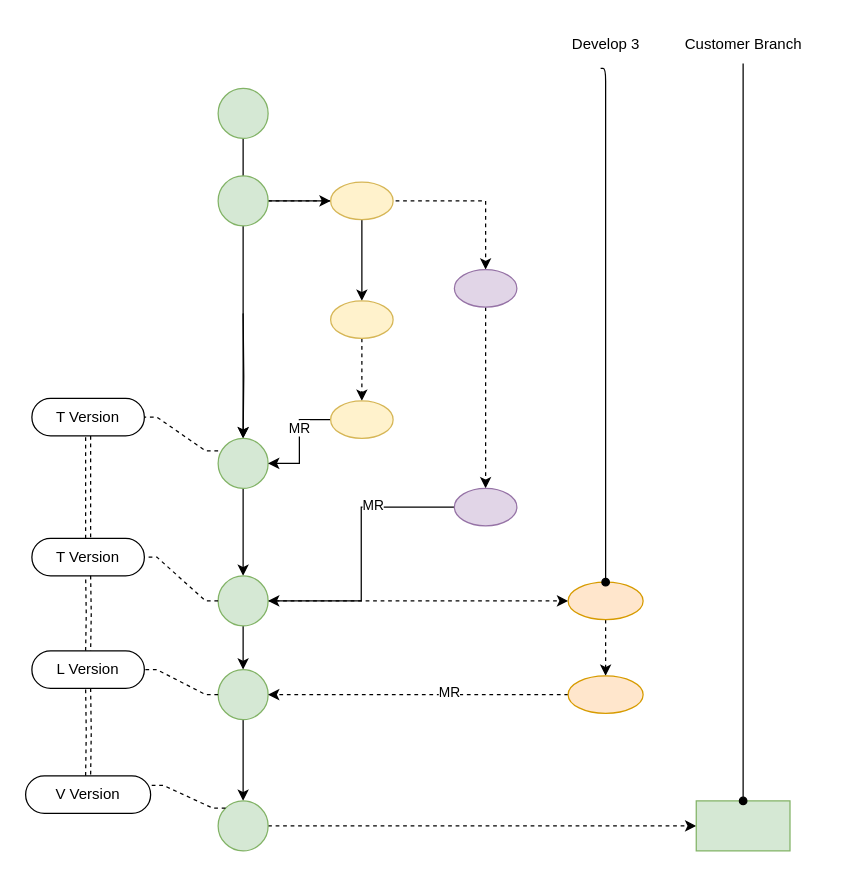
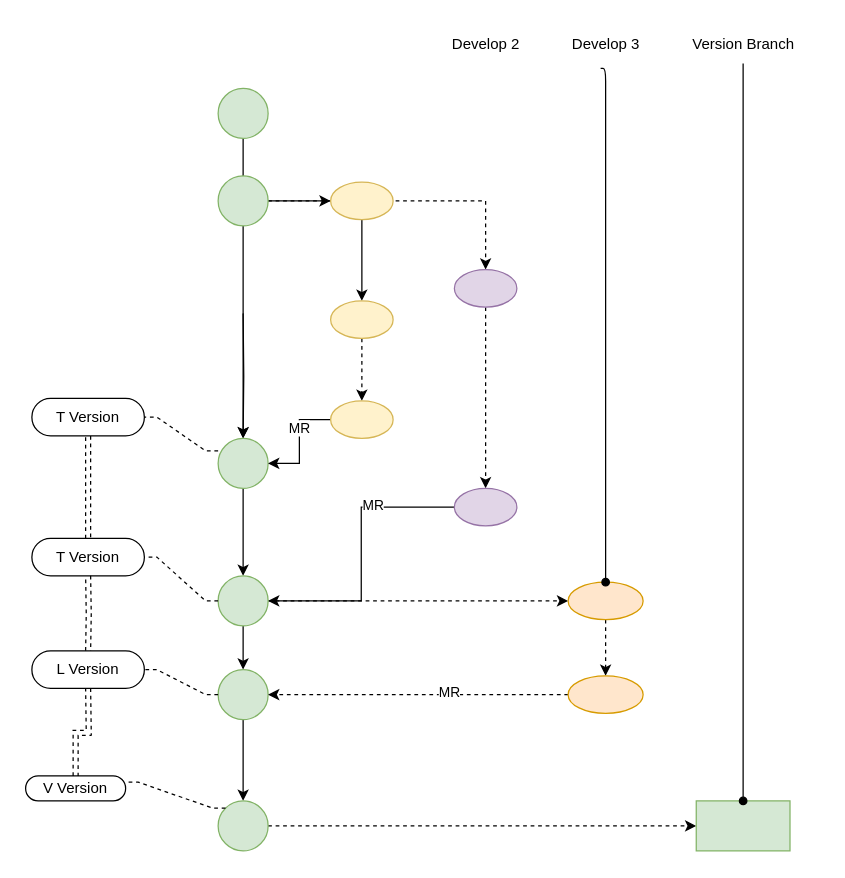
none -> (485, 44)
(744, 44) -> (744, 44)
(88, 794) -> (76, 788)
